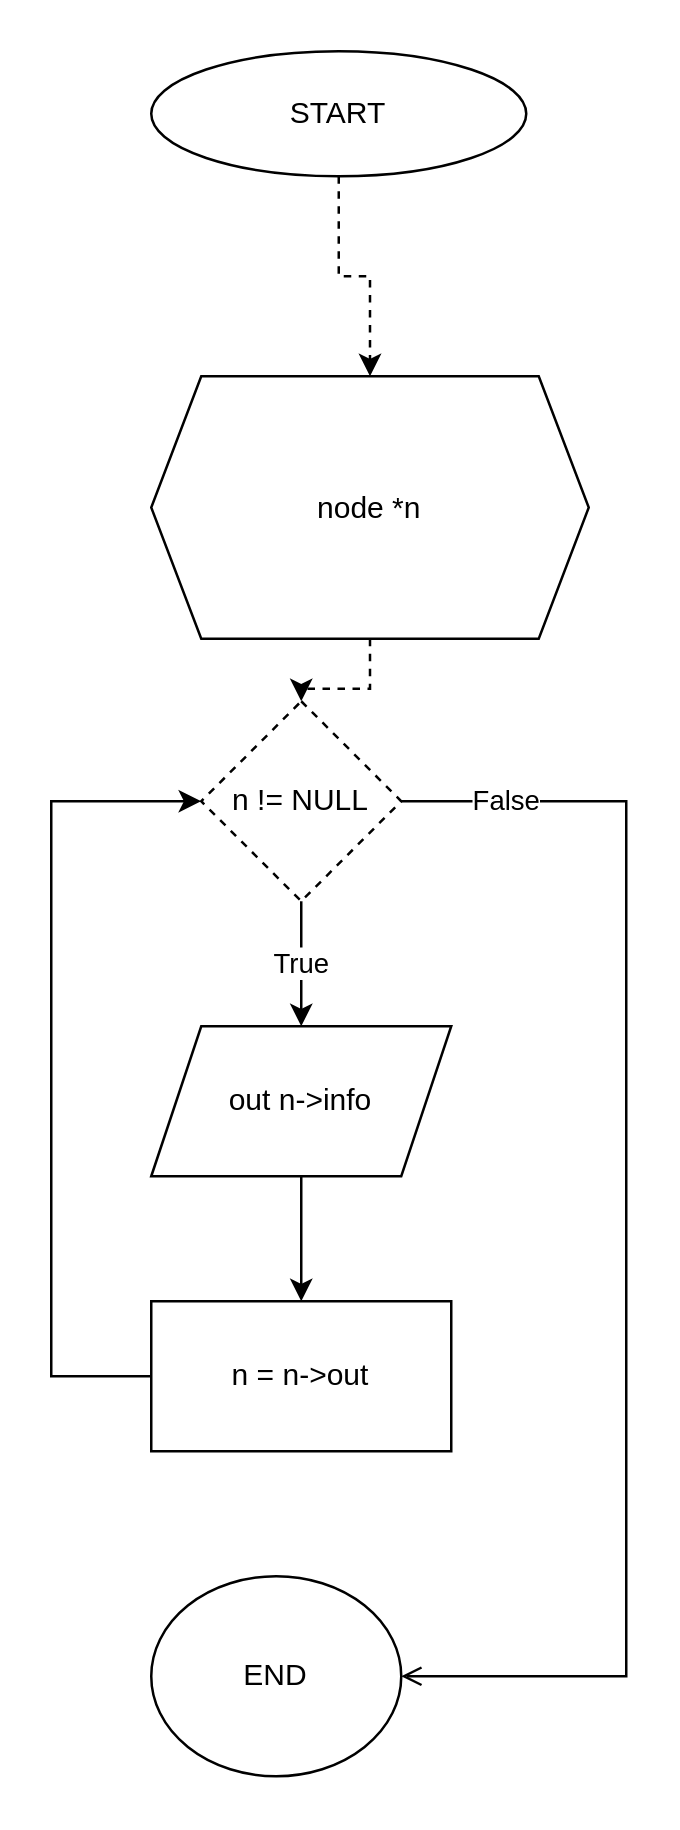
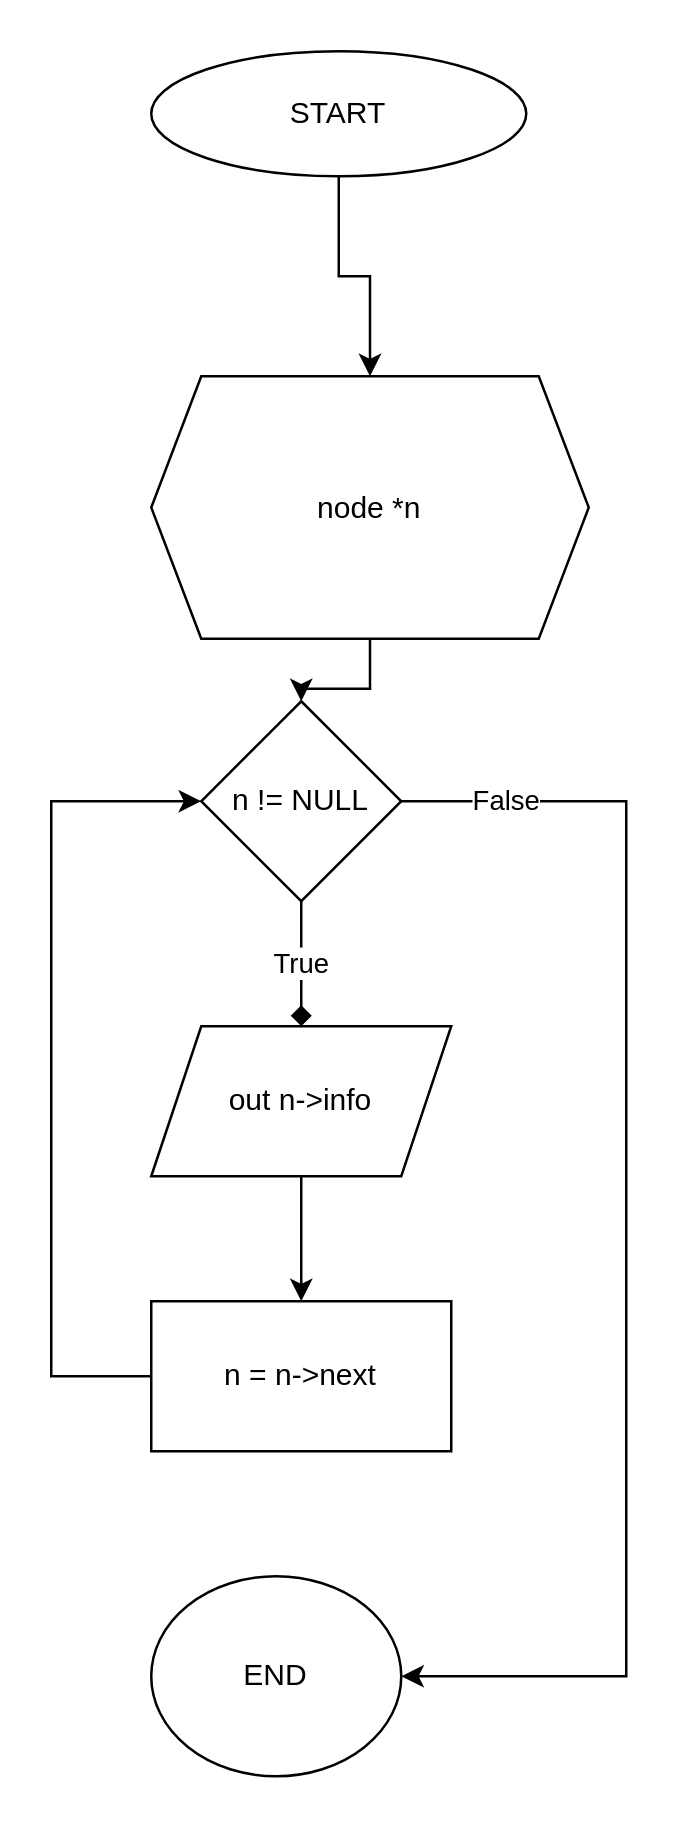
(345, 276) -> (345, 276)
(365, 689) -> (365, 689)
(301, 801) -> (301, 801)
(301, 1007) -> (301, 1006)
(301, 1376) -> (301, 1376)
(415, 1676) -> (419, 1676)
